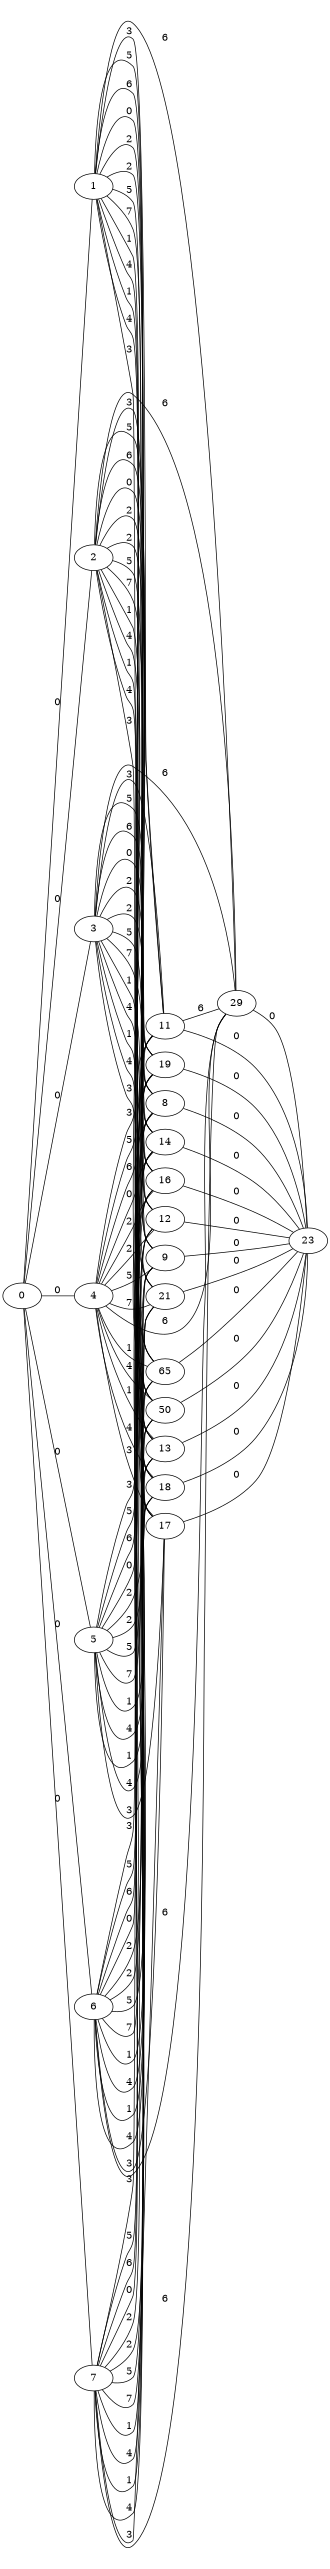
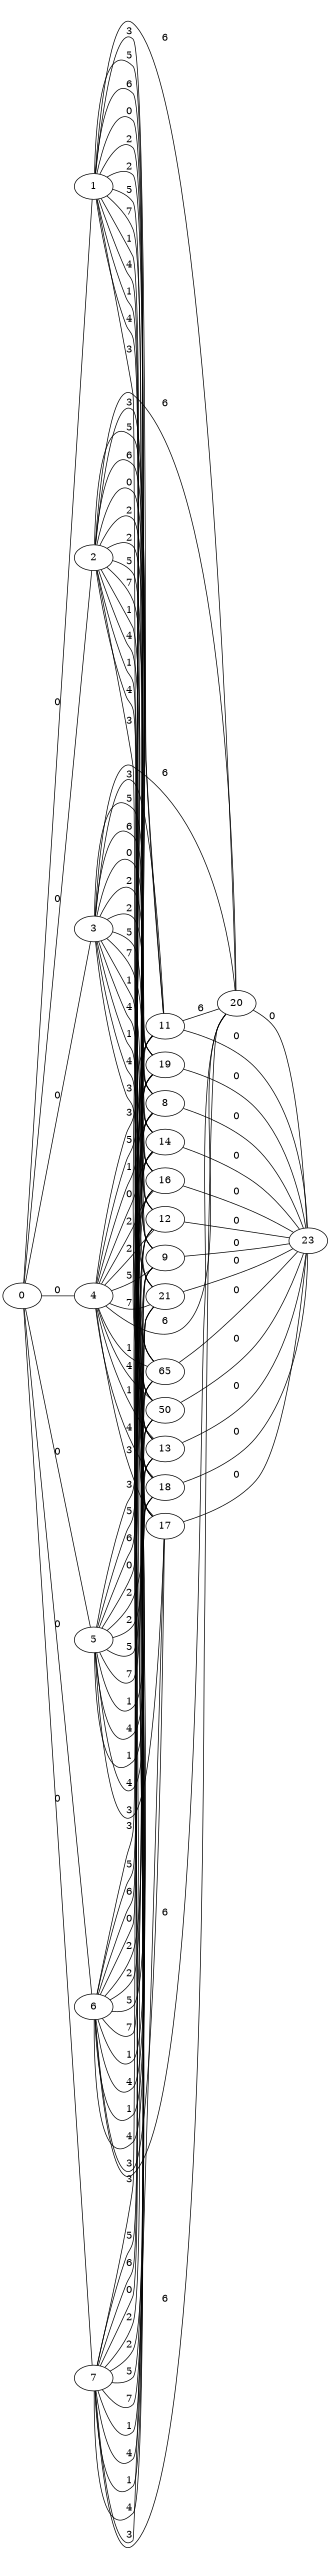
(237, 1003) -> (237, 1003)
(129, 1167) -> (129, 1167)
